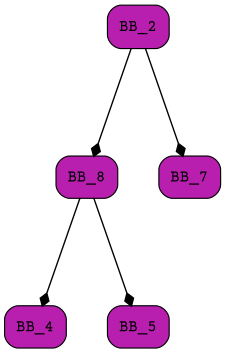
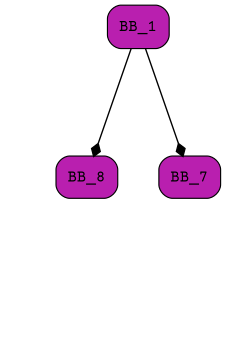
(138, 27) -> (138, 27)
(35, 327) -> none
(138, 327) -> none
